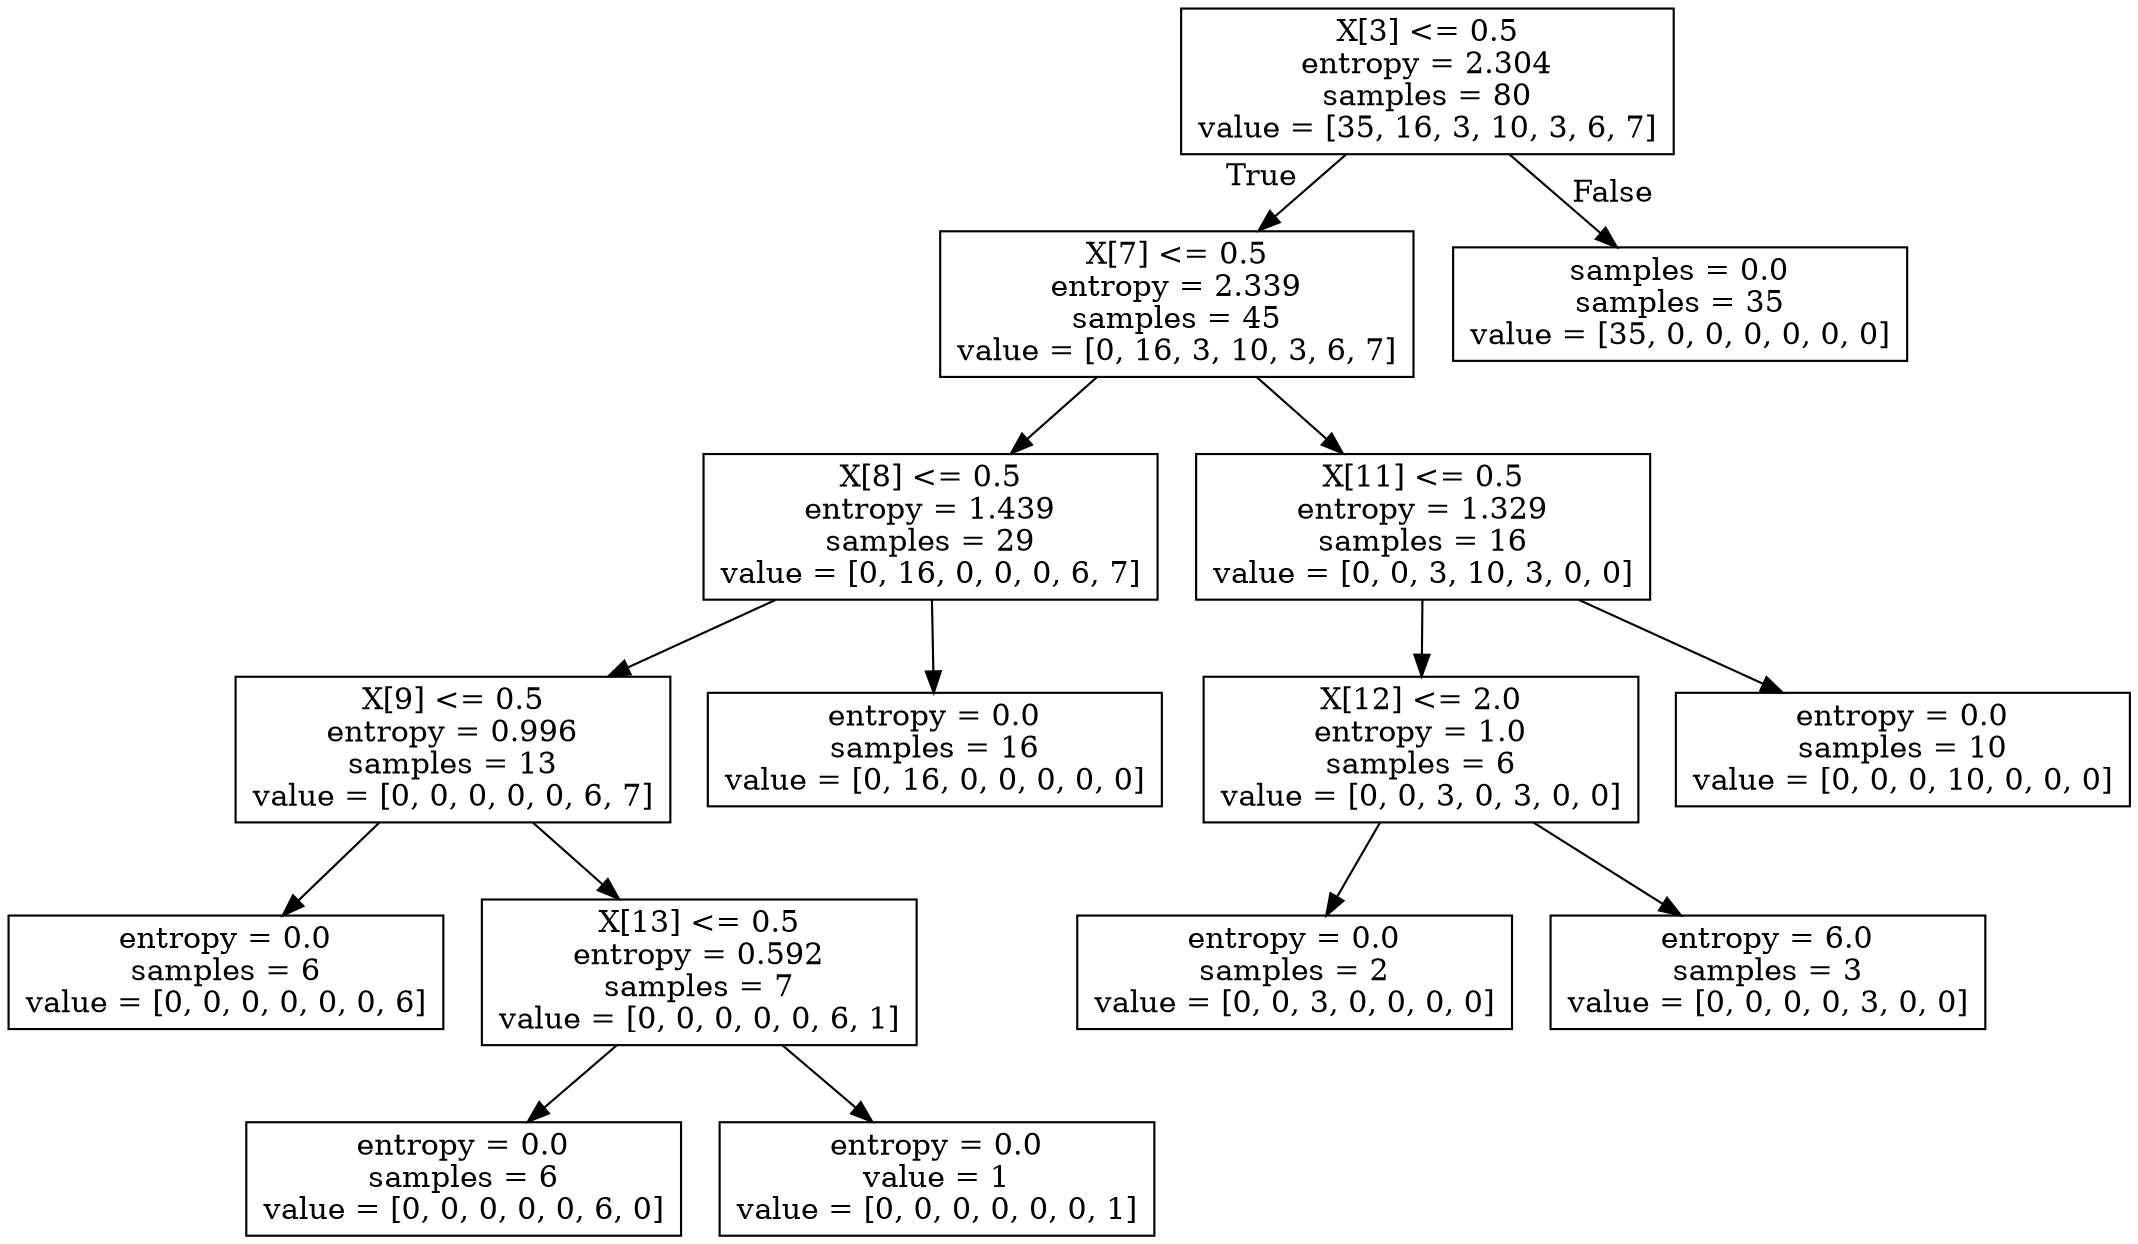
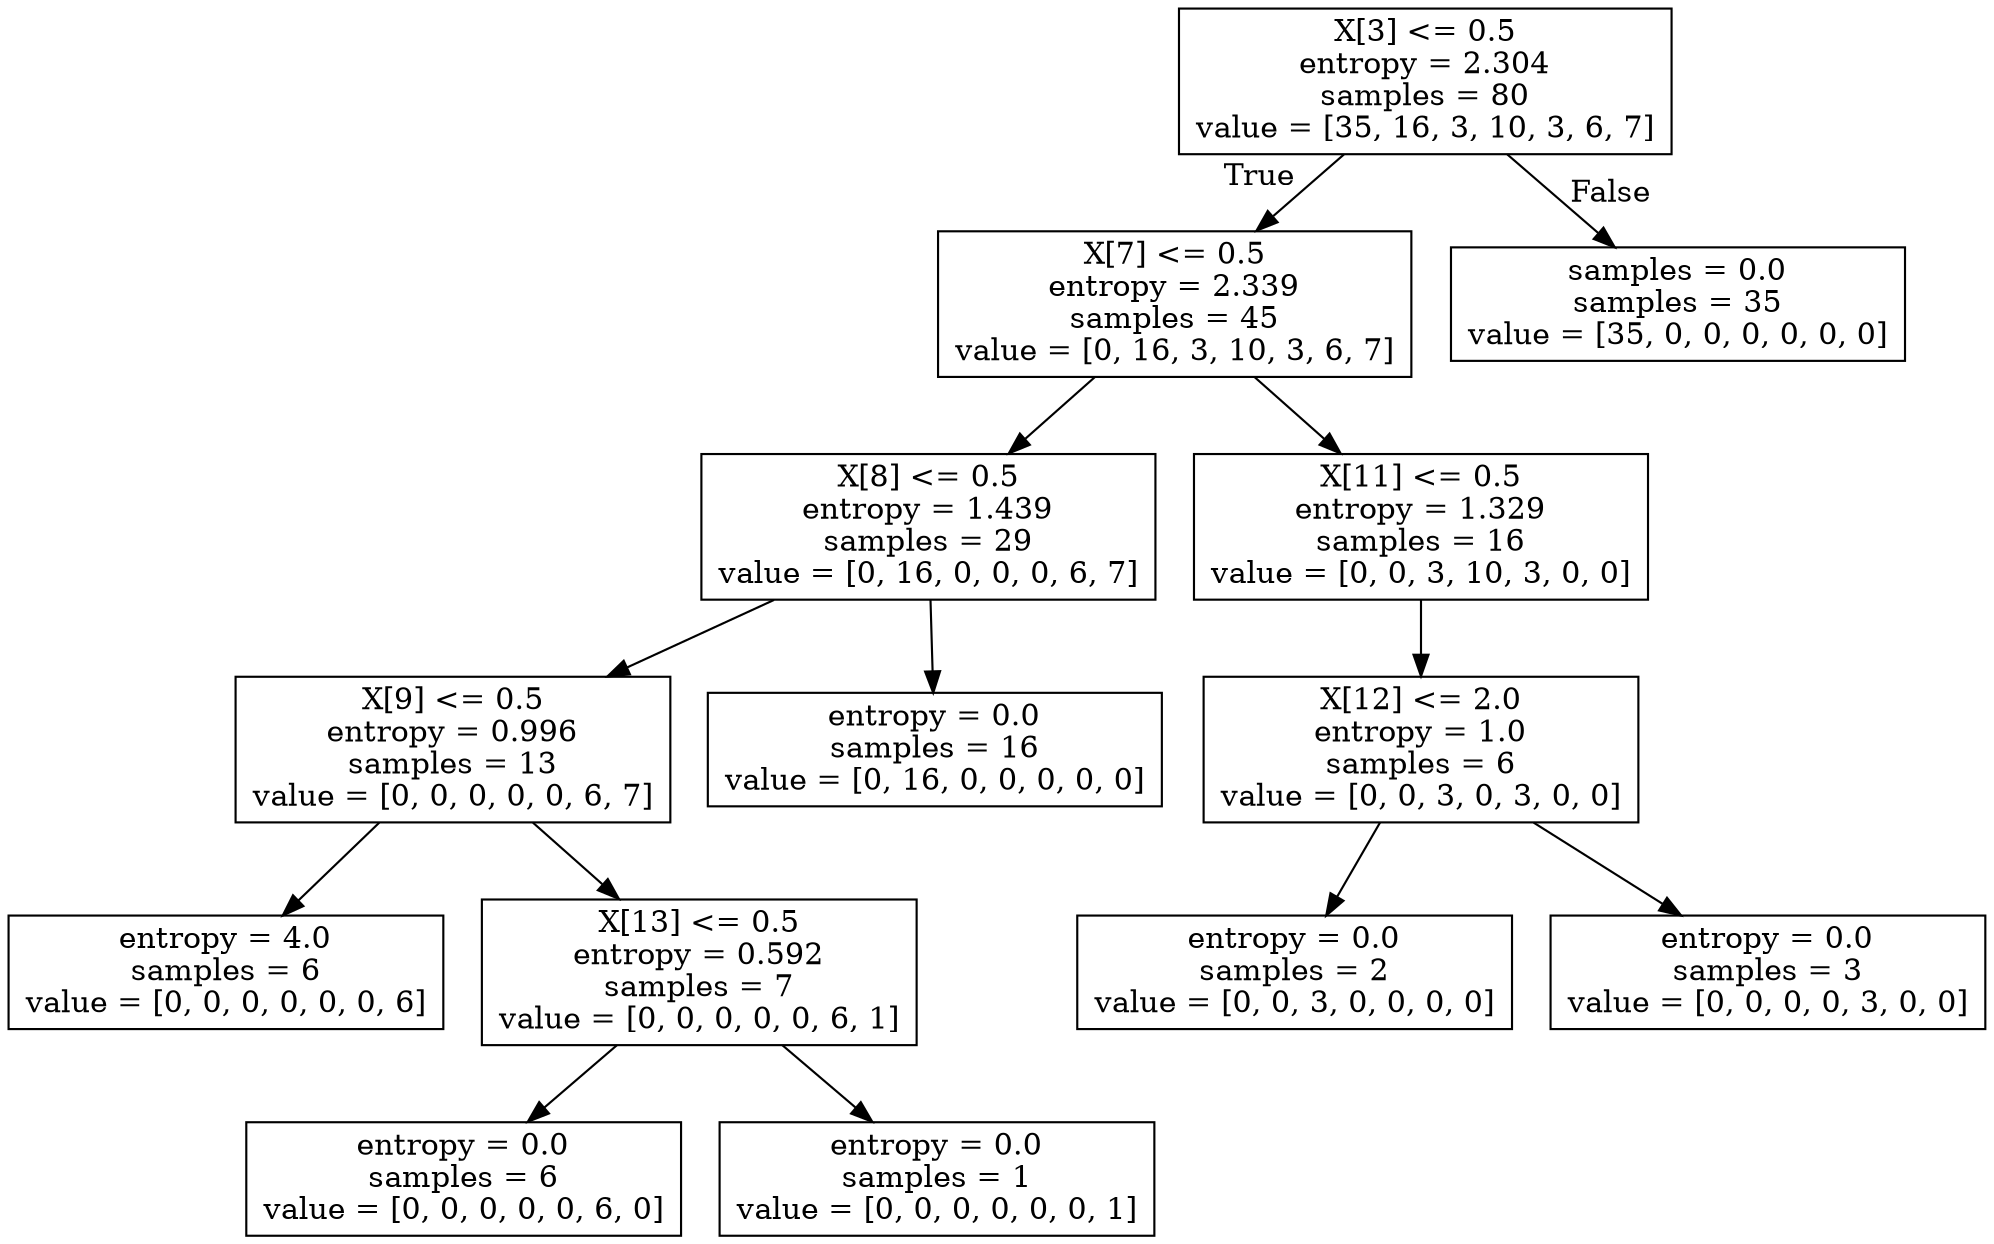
(1903, 750) -> none
(226, 972) -> (226, 972)
(1768, 972) -> (1768, 972)
(937, 1179) -> (937, 1179)
